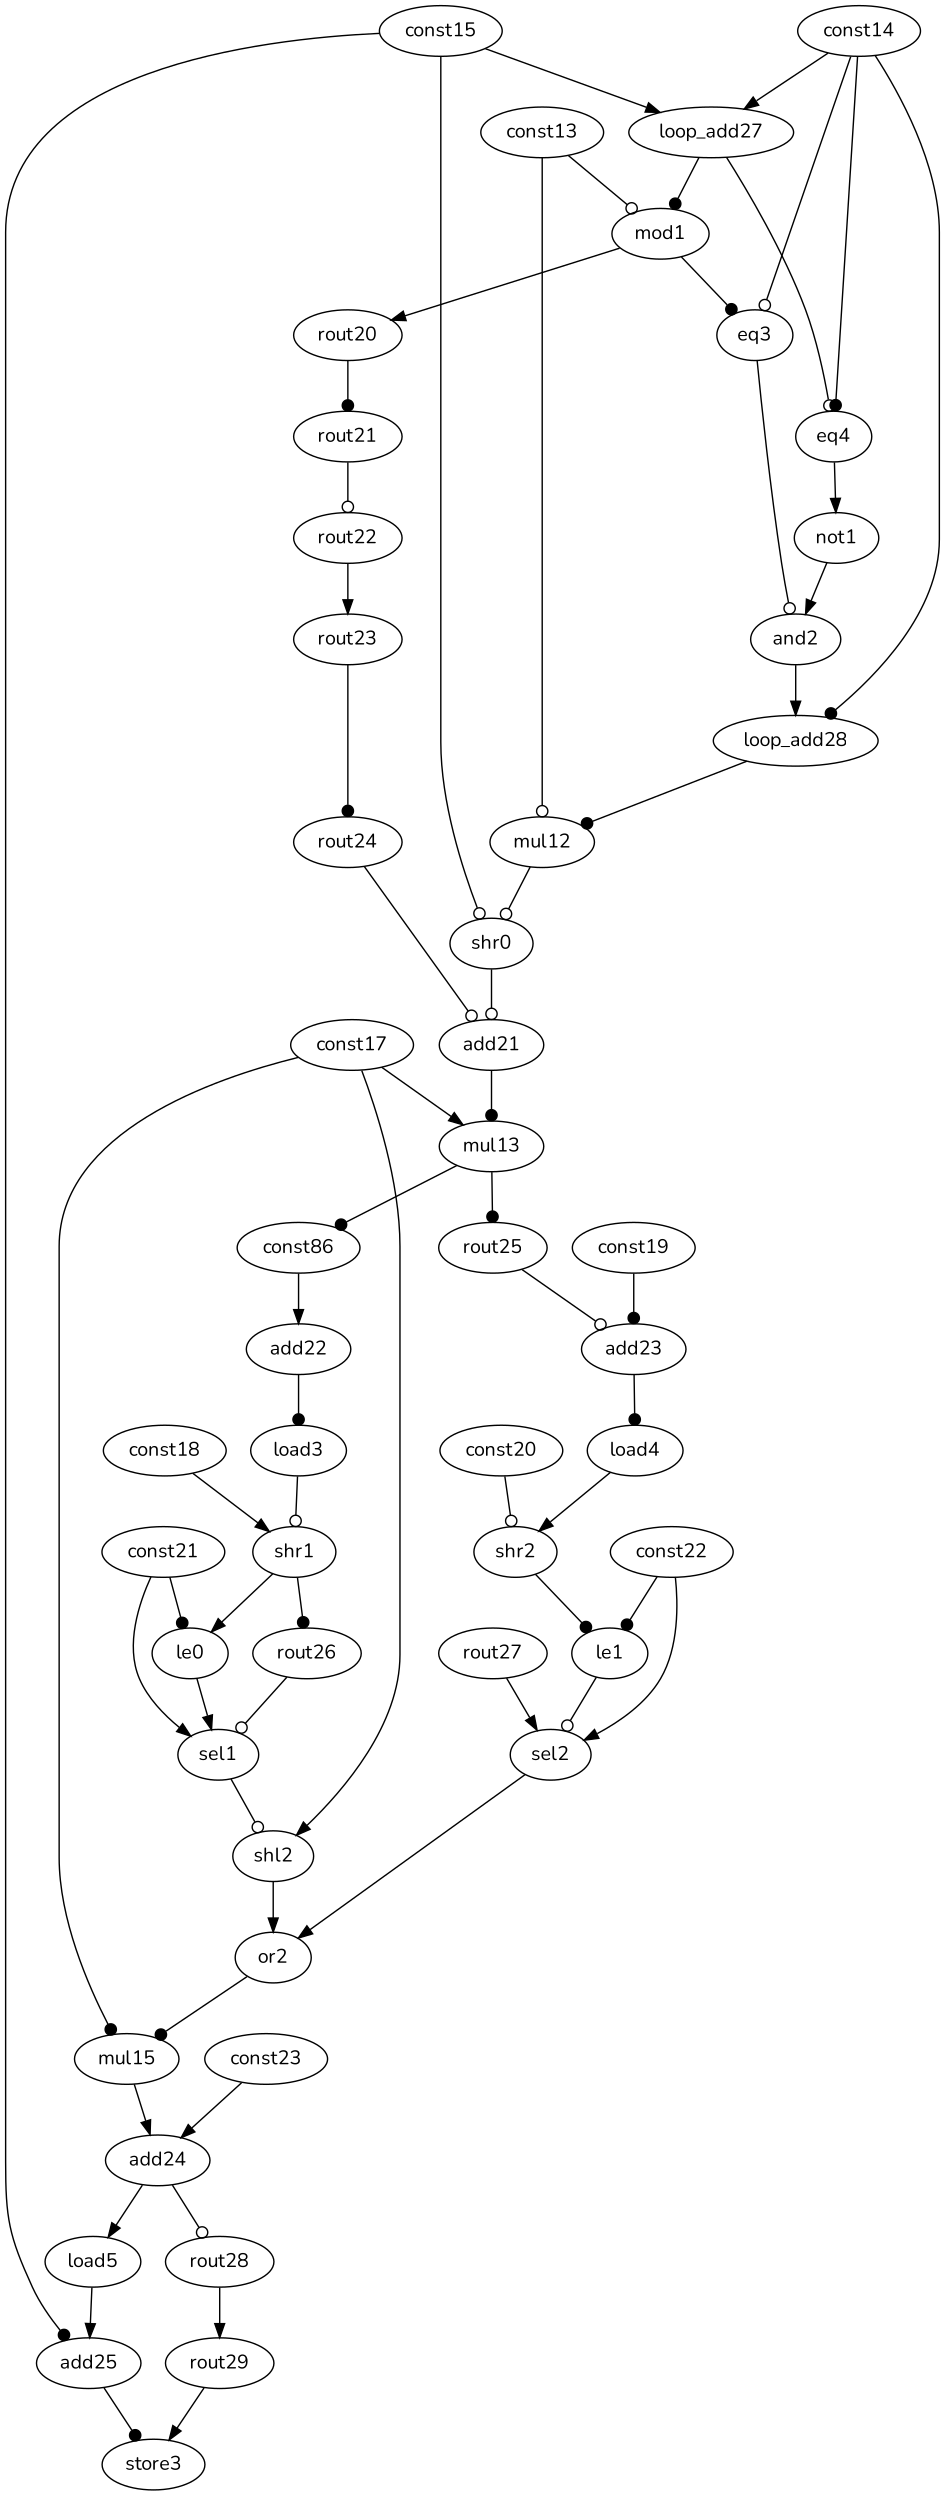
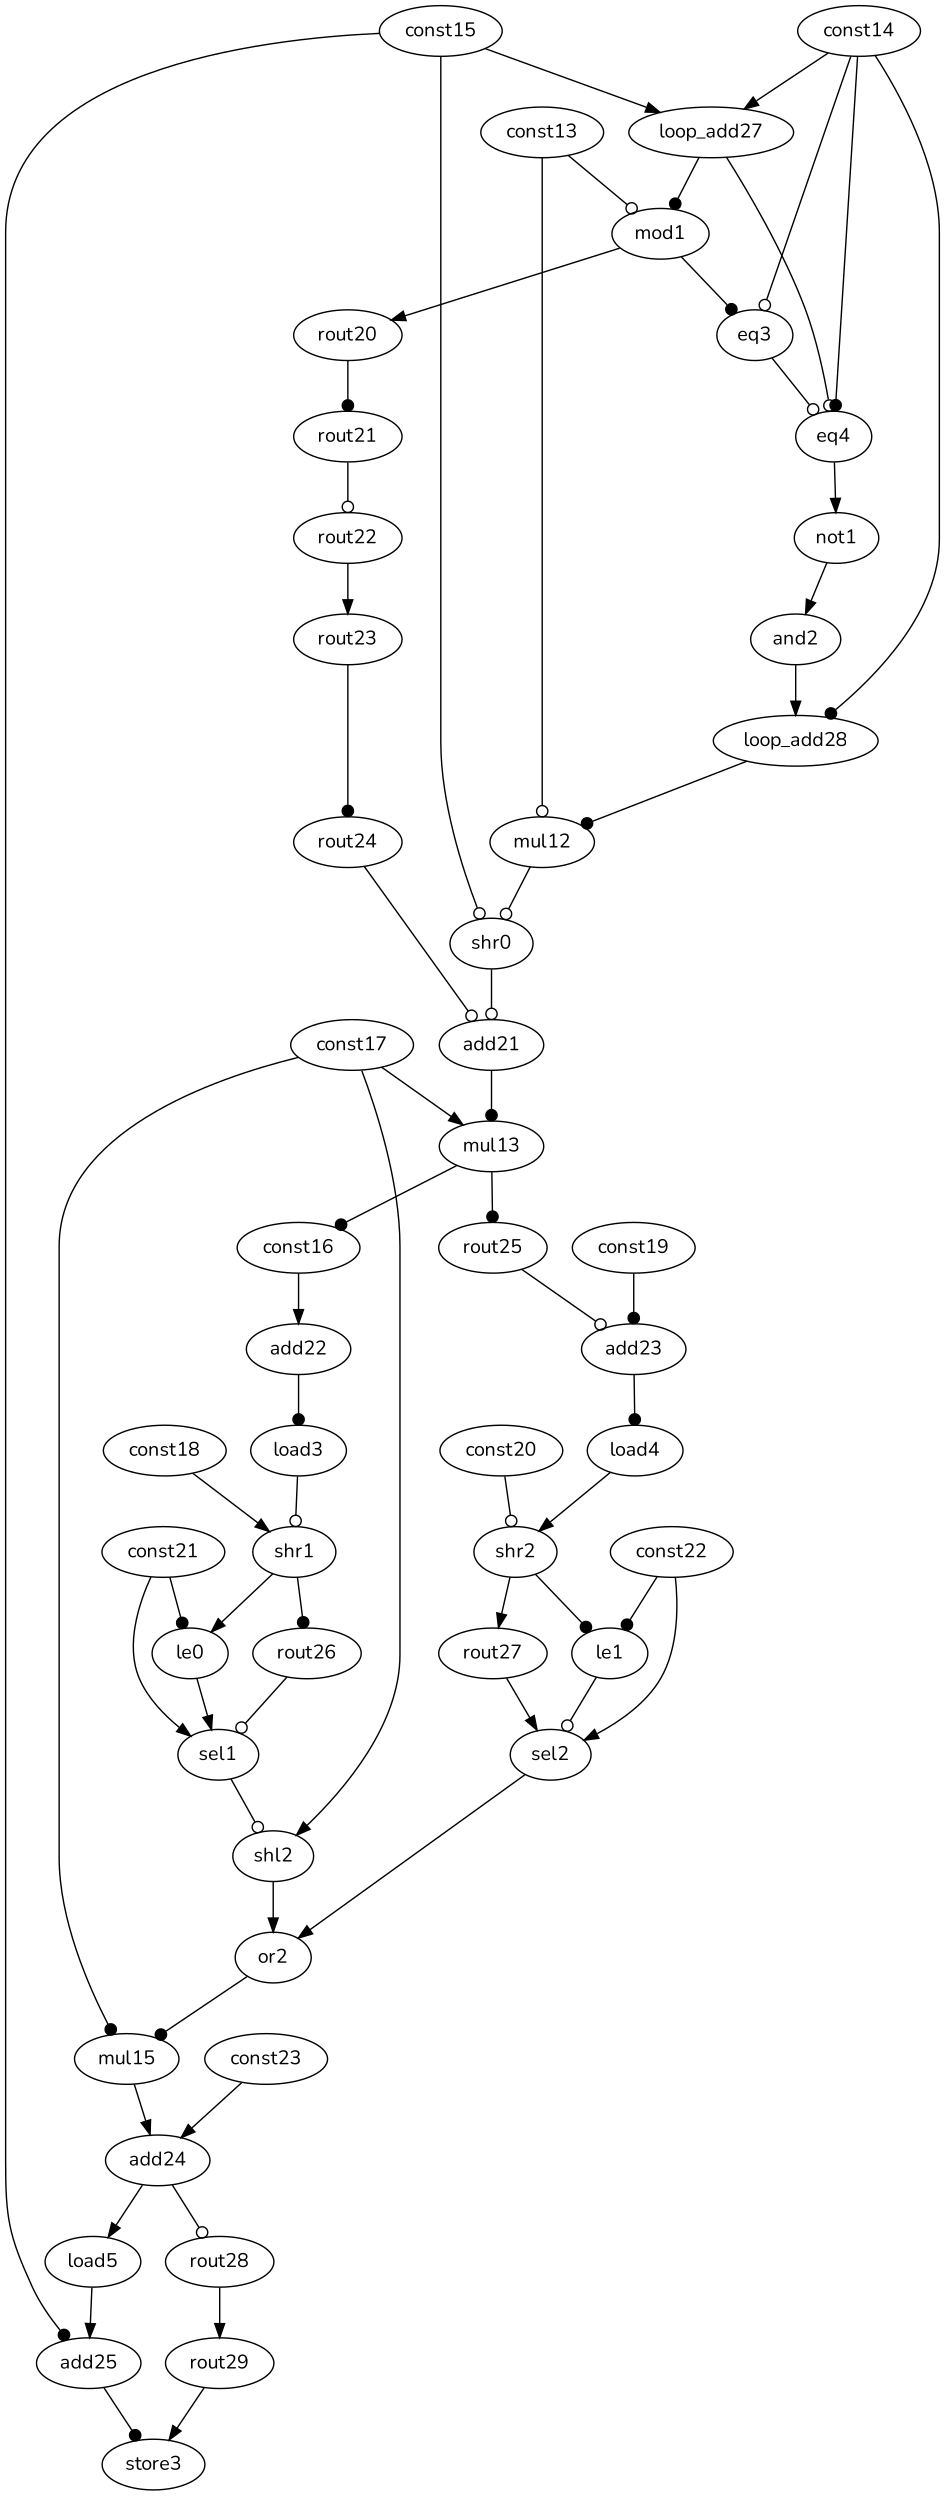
(771, 482) -> (791, 381)
(299, 1248) -> (299, 1248)
none -> (506, 1596)
